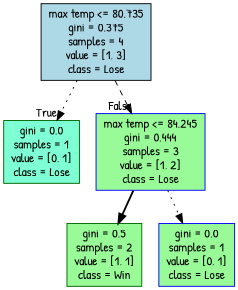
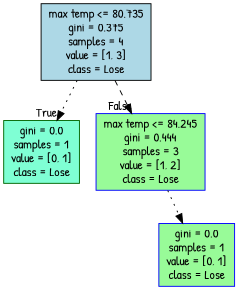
(104, 255) -> none
